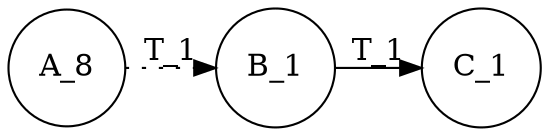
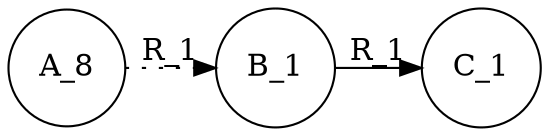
(171, 52) -> (171, 52)
(378, 52) -> (378, 52)
